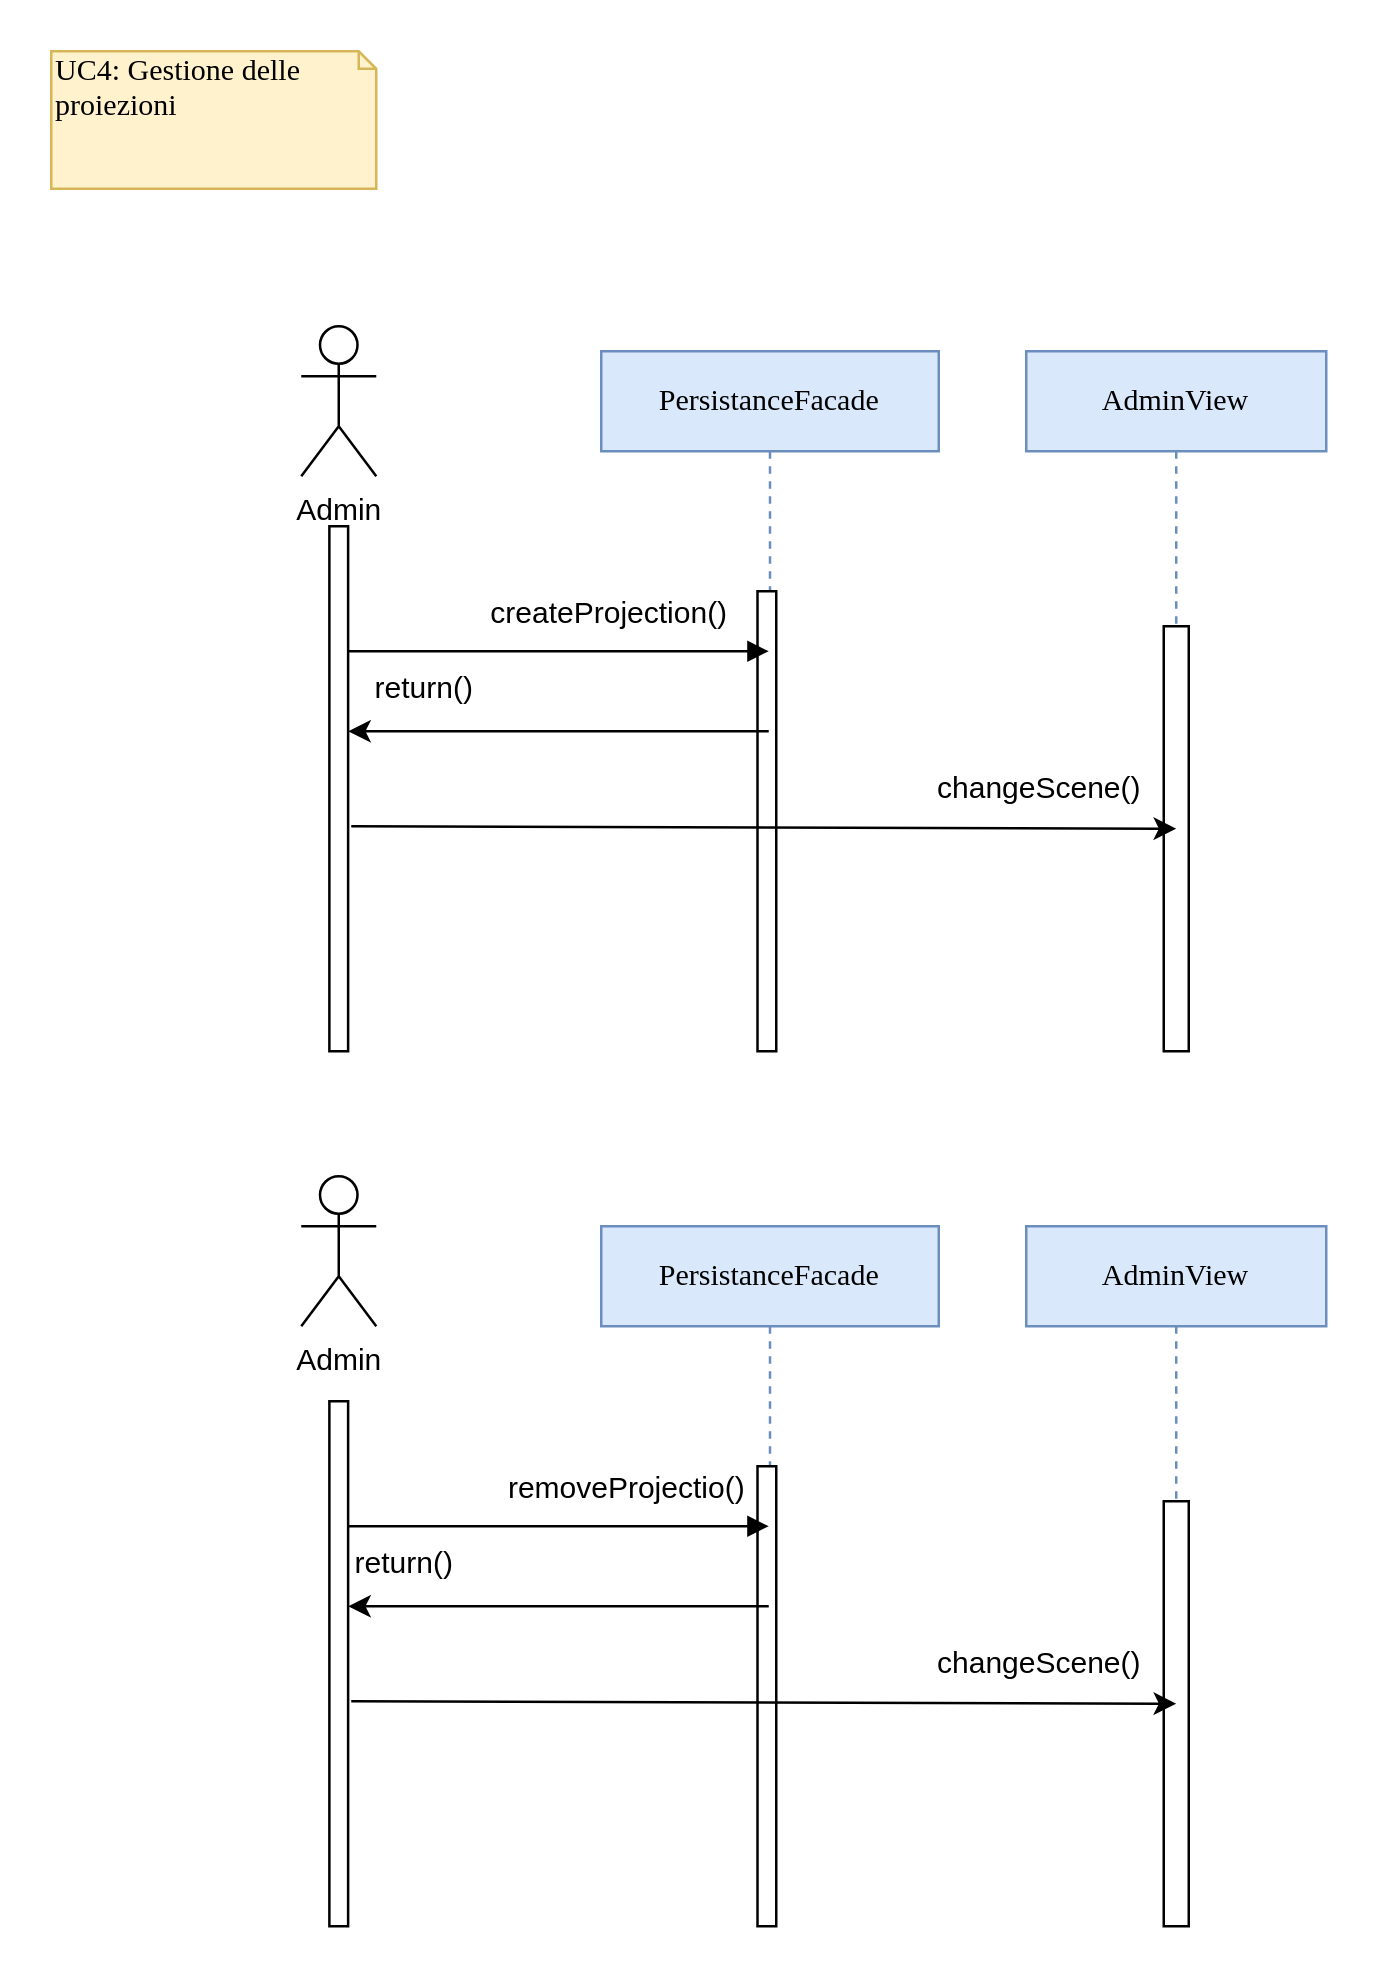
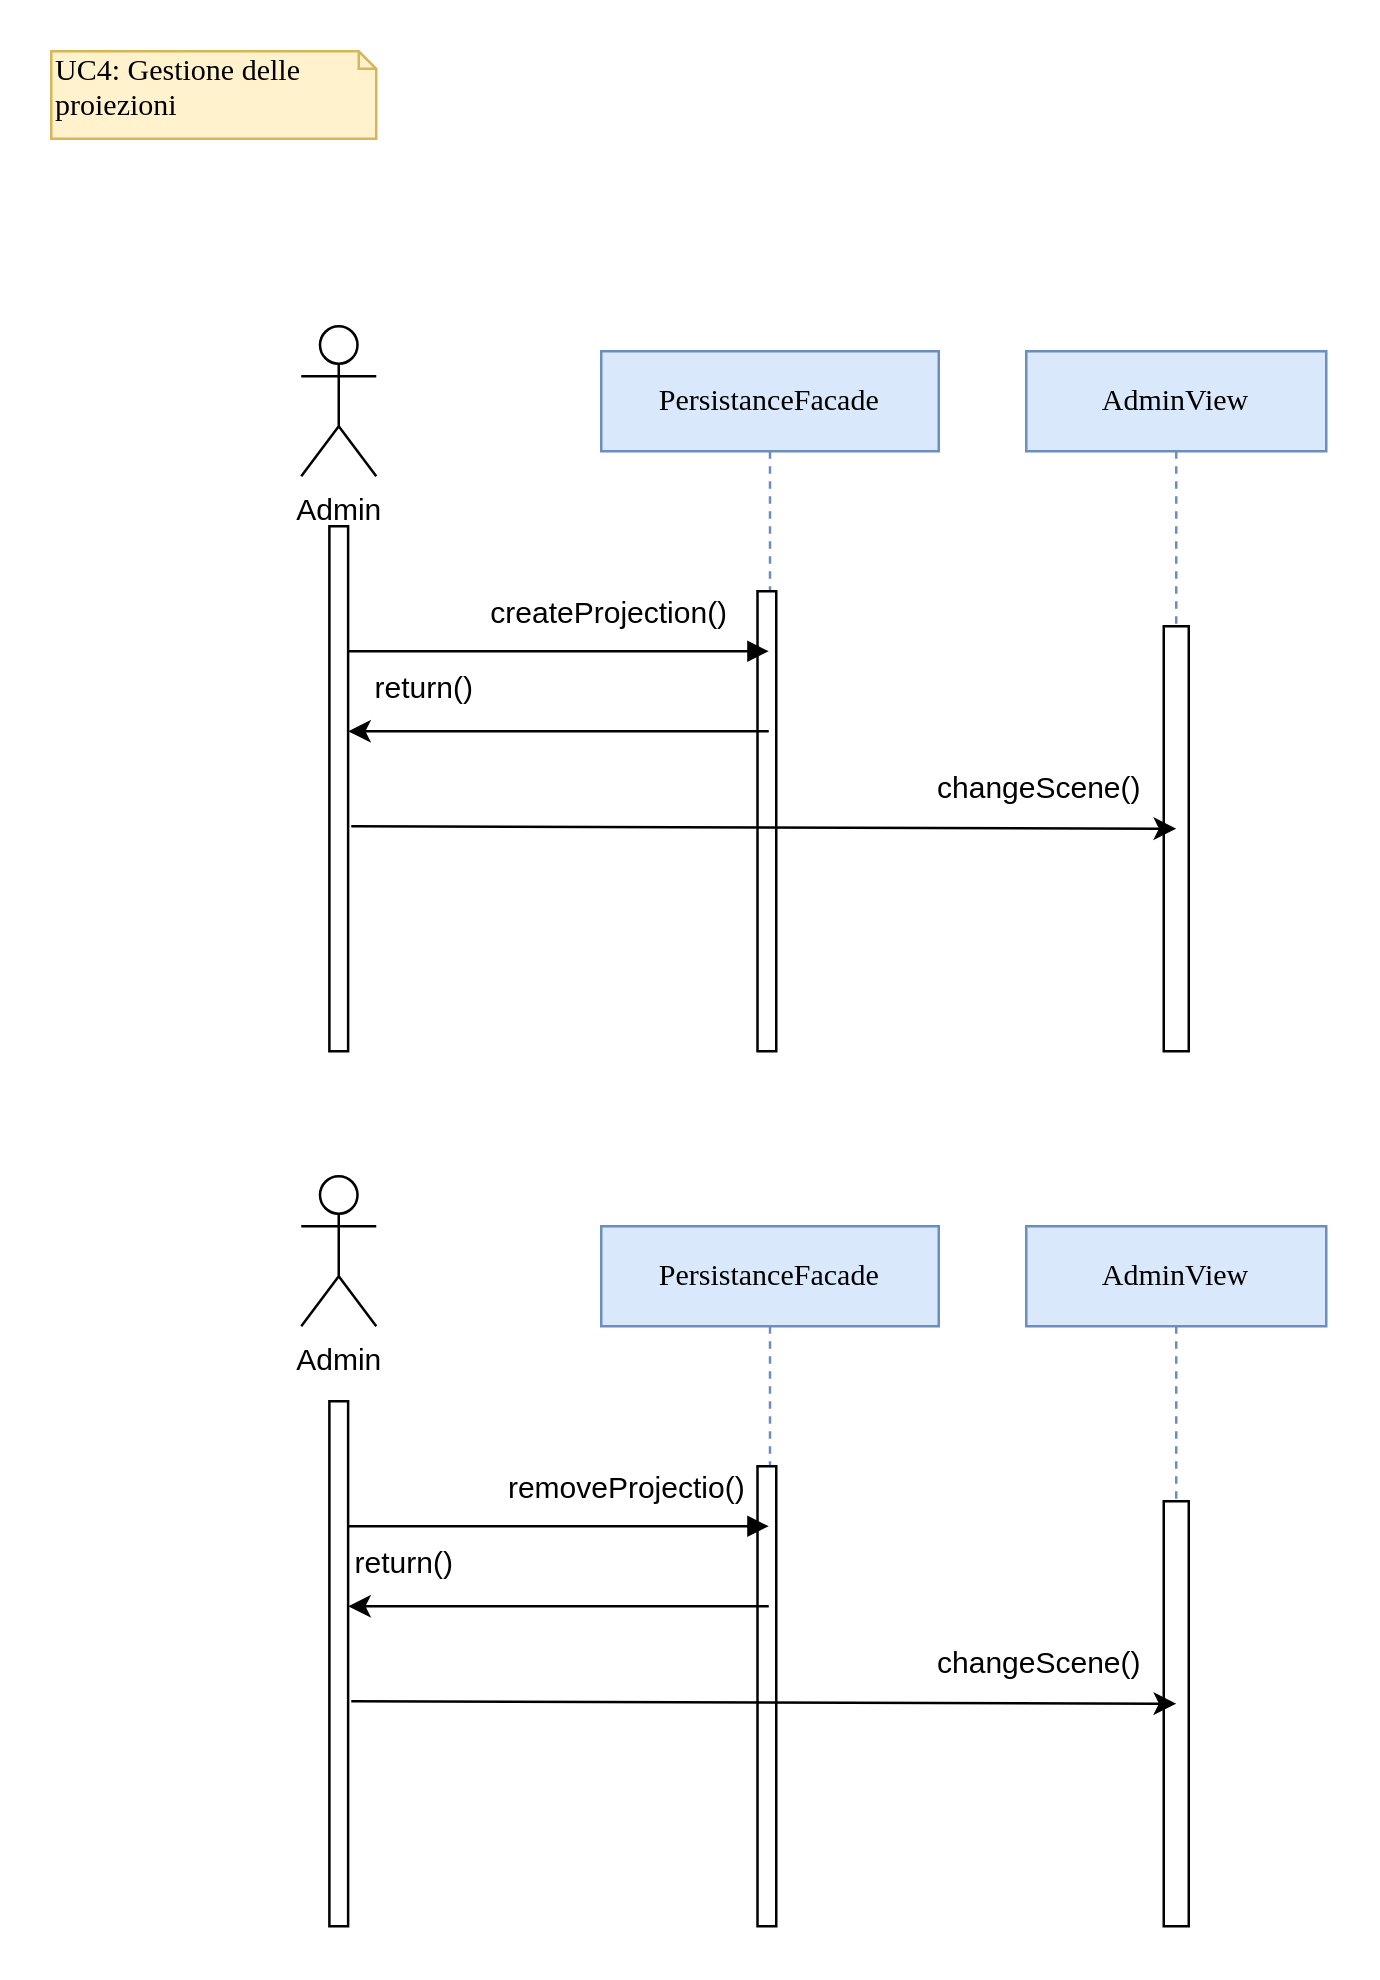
(214, 120) -> (214, 95)
